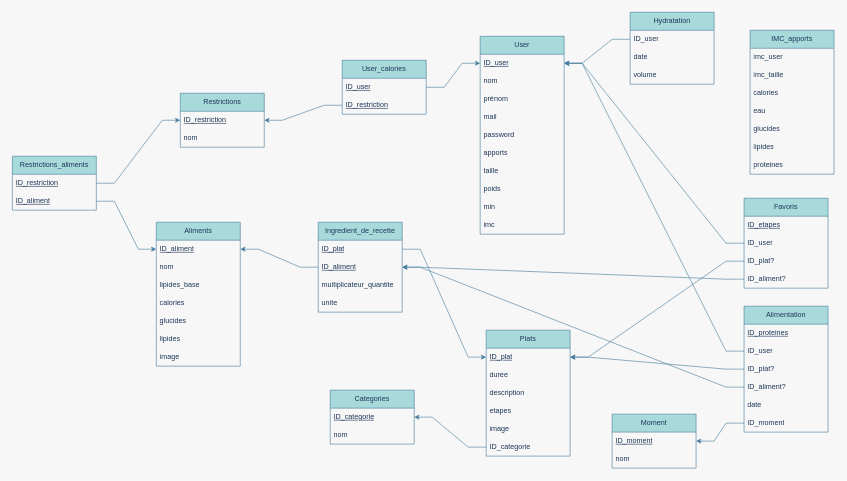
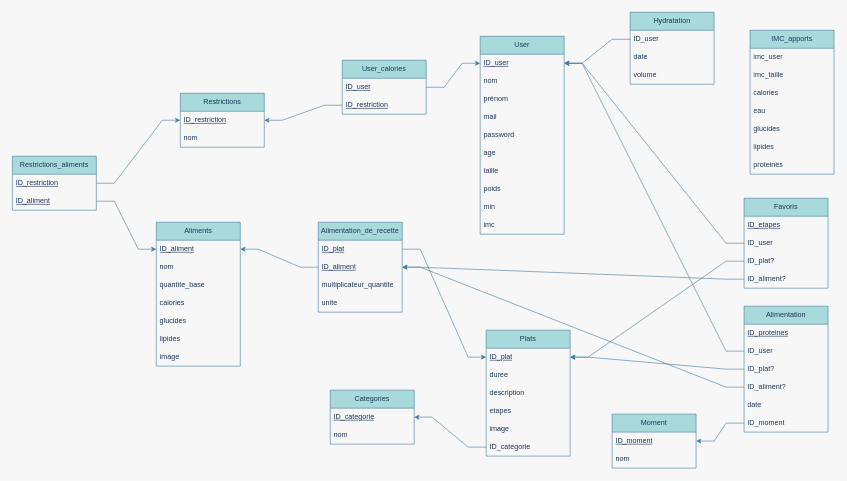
(498, 153) -> (490, 153)
(360, 231) -> (360, 231)
(181, 285) -> (185, 285)
